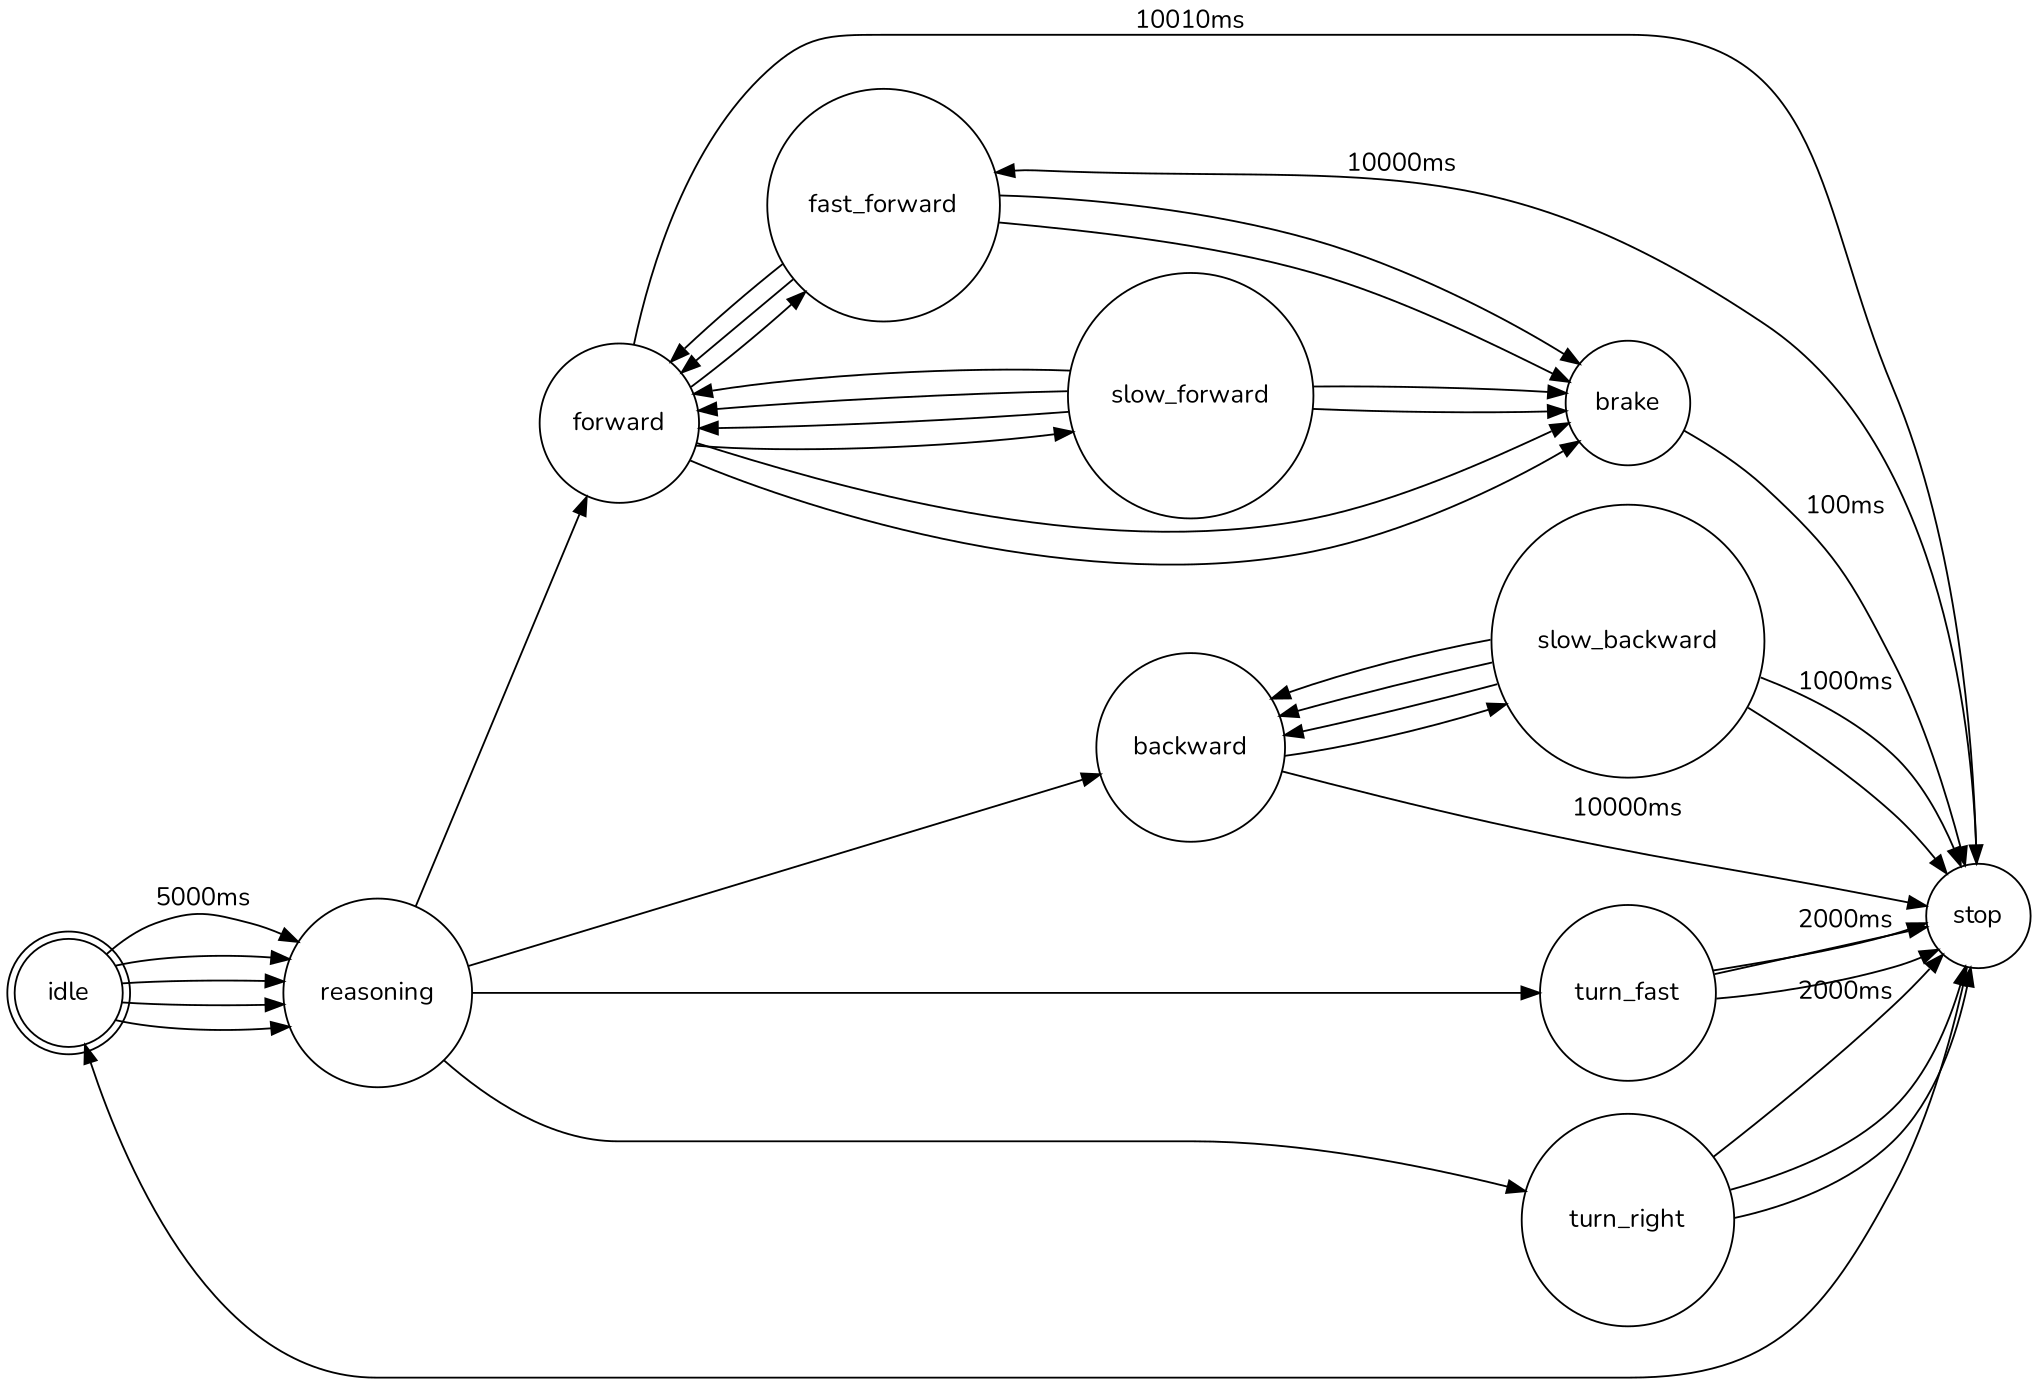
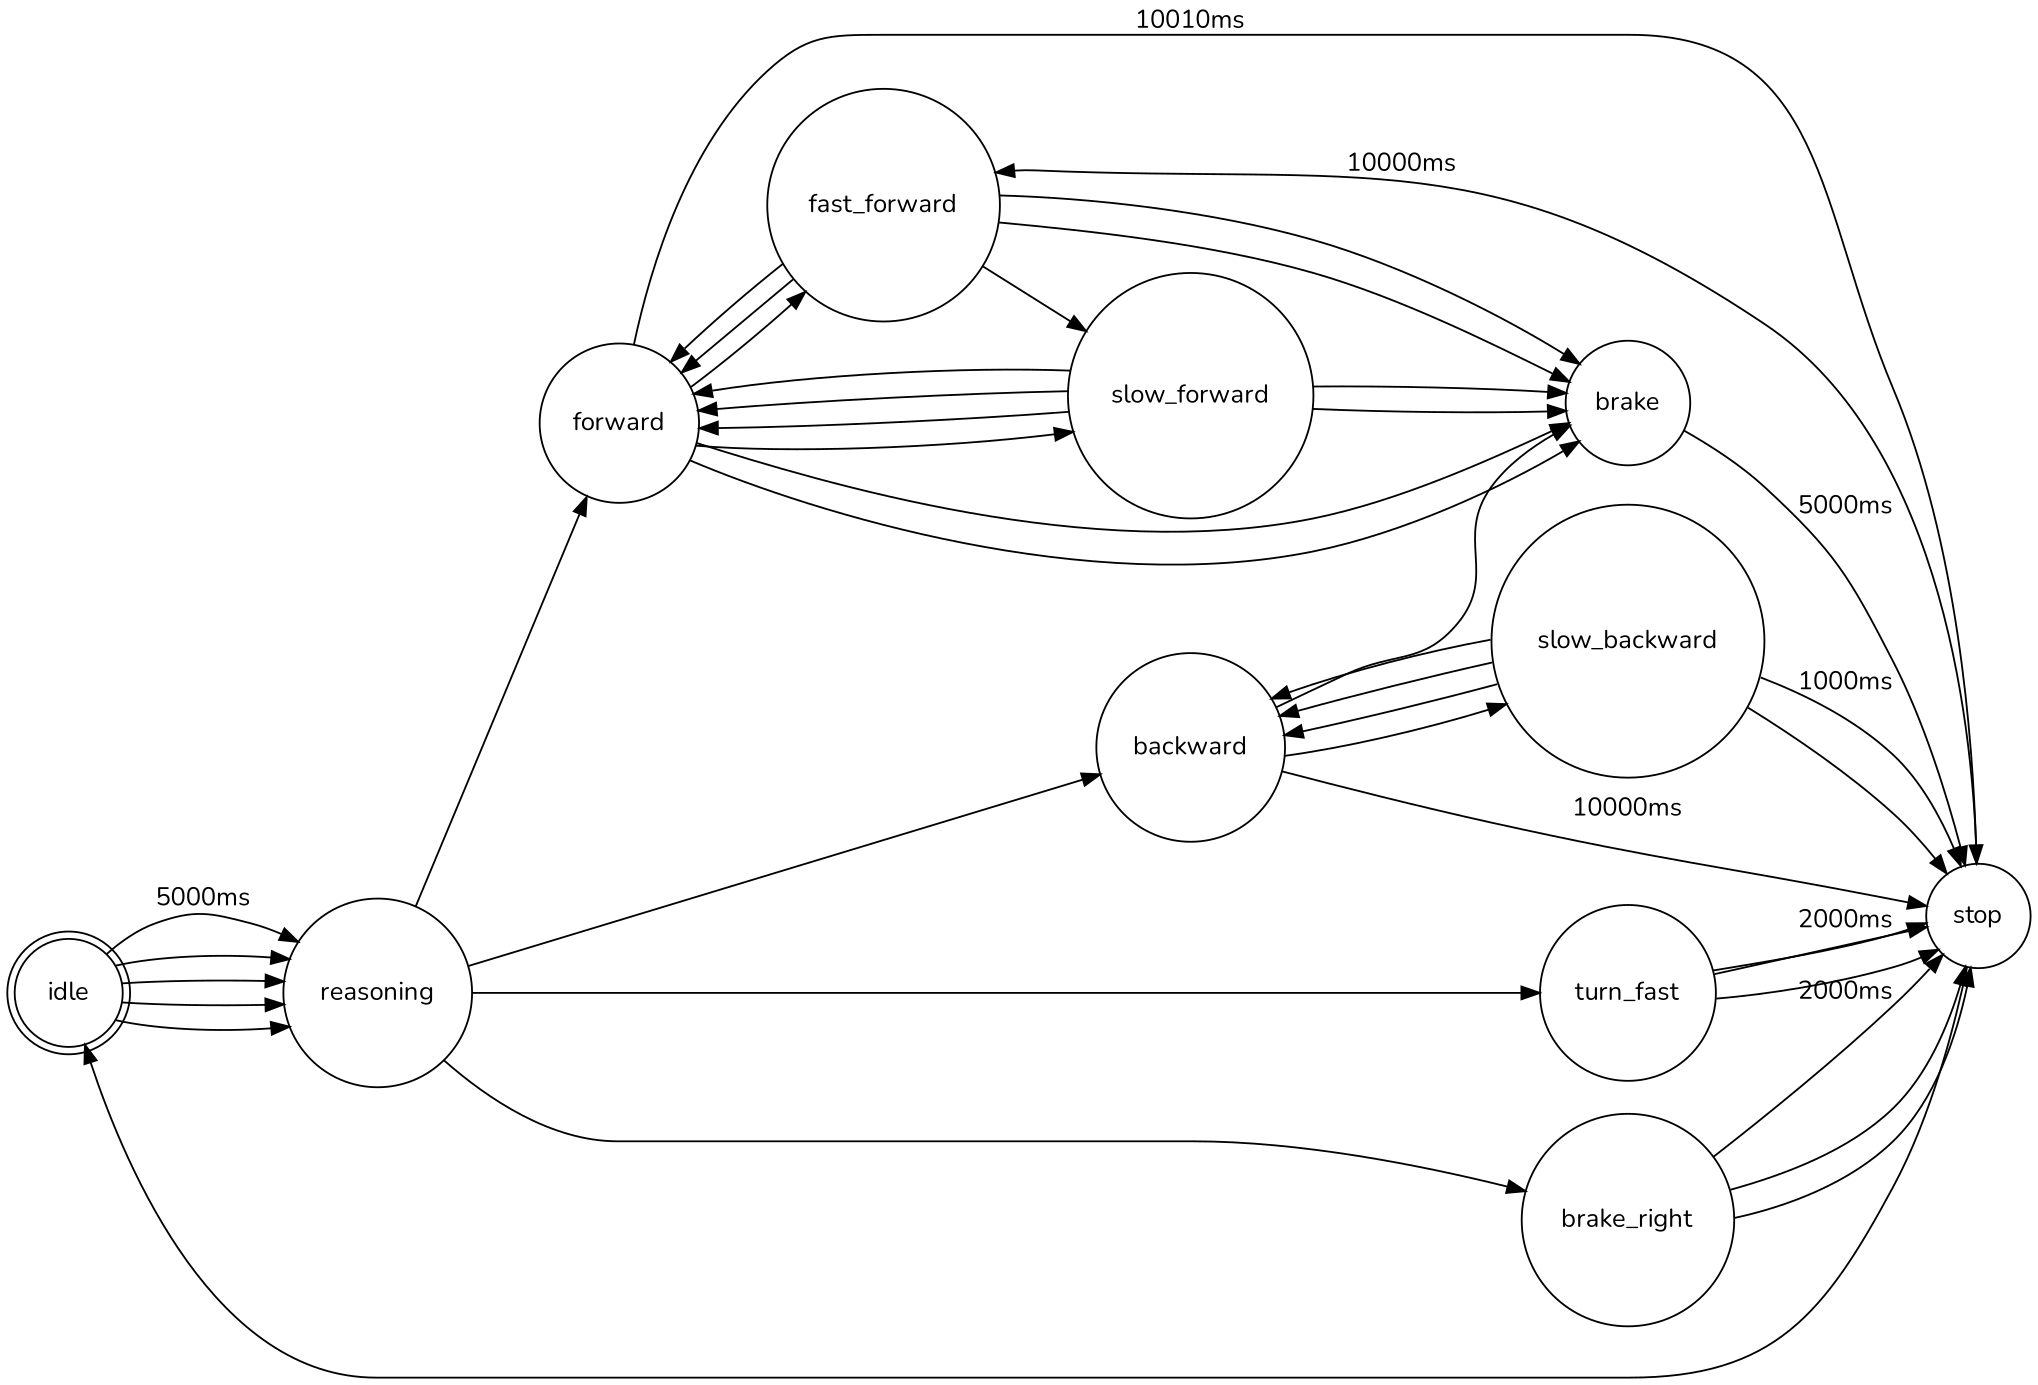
none -> (1027, 294)
(1846, 507) -> (1846, 507)
none -> (1464, 613)
(1628, 1220) -> (1628, 1220)
